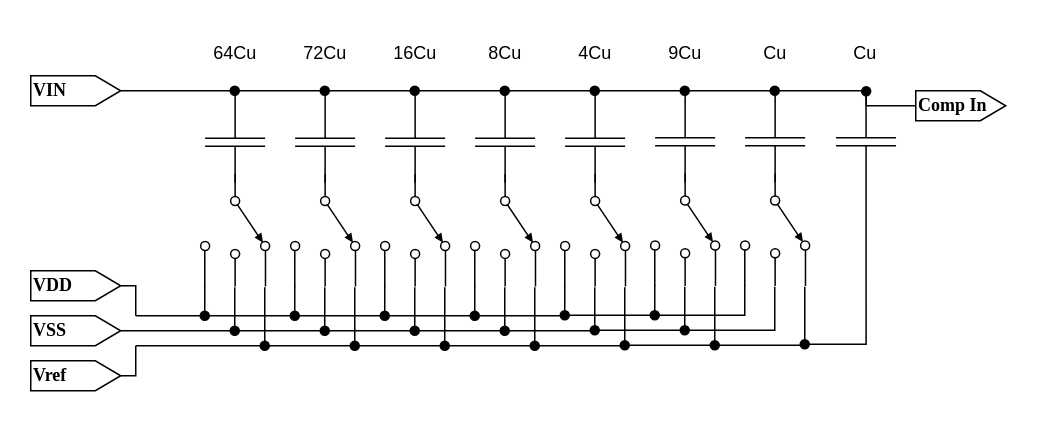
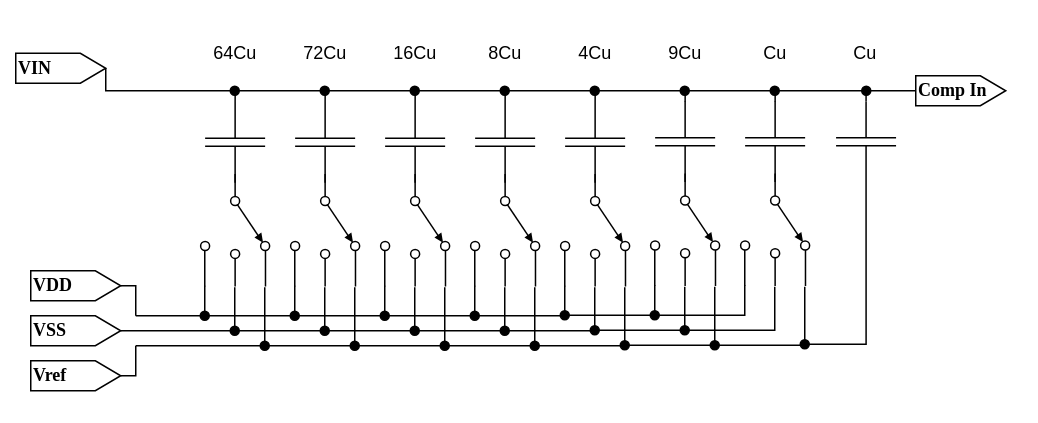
(76, 91) -> (61, 68)
(961, 106) -> (961, 91)
